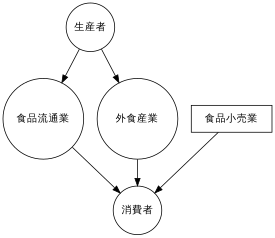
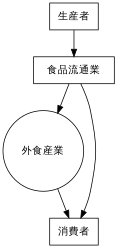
(90, 27) -> (74, 16)
(108, 63) -> (65, 95)
(43, 119) -> (74, 70)
(232, 119) -> none
(137, 210) -> (74, 232)
